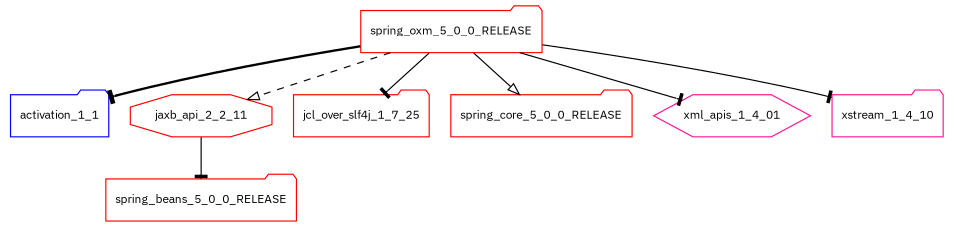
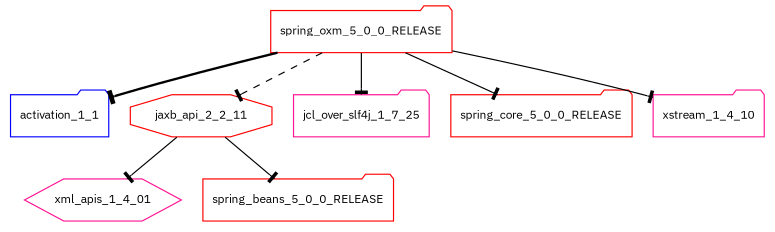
(492, 70) -> (449, 72)
(325, 74) -> (282, 73)
(598, 76) -> (154, 156)
(361, 116) -> (361, 116)
